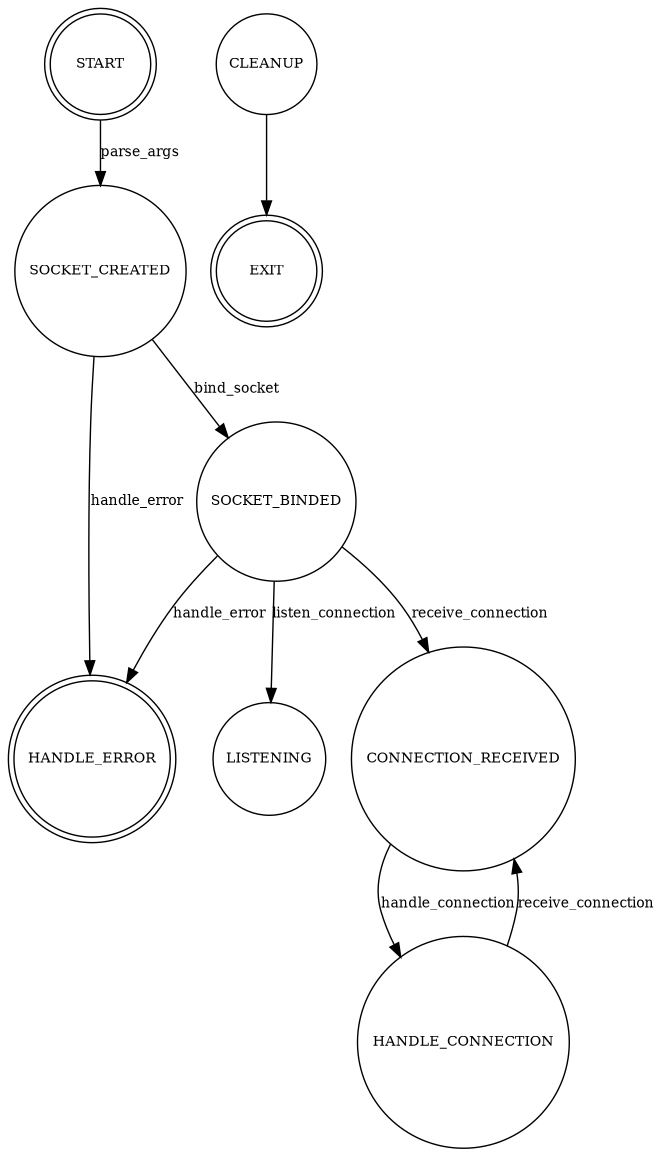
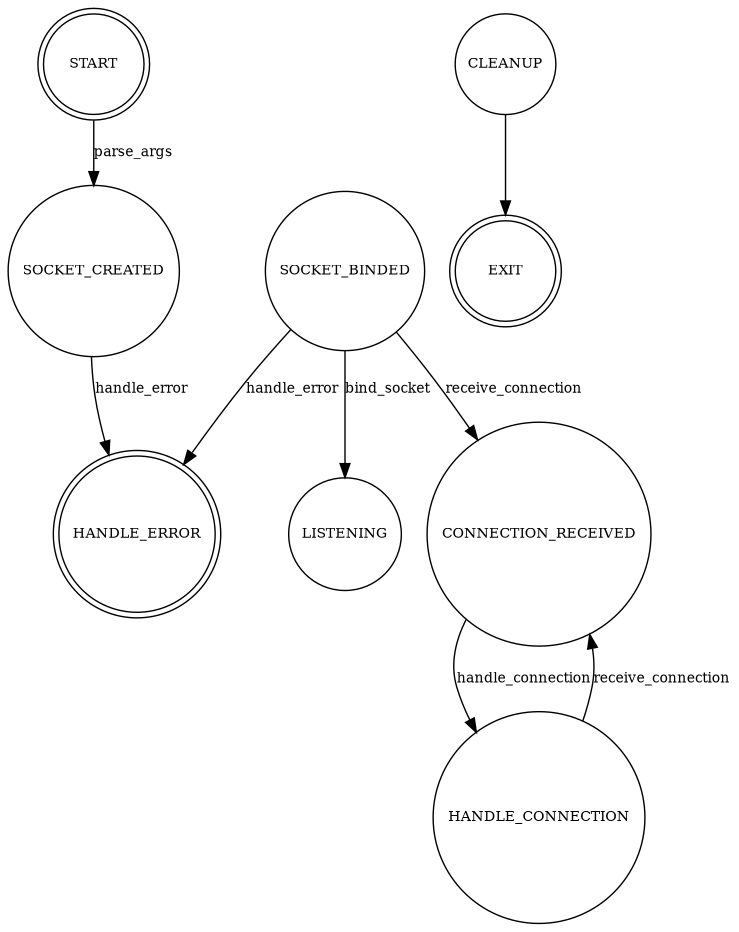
(186, 383) -> none
(334, 614) -> (388, 389)
